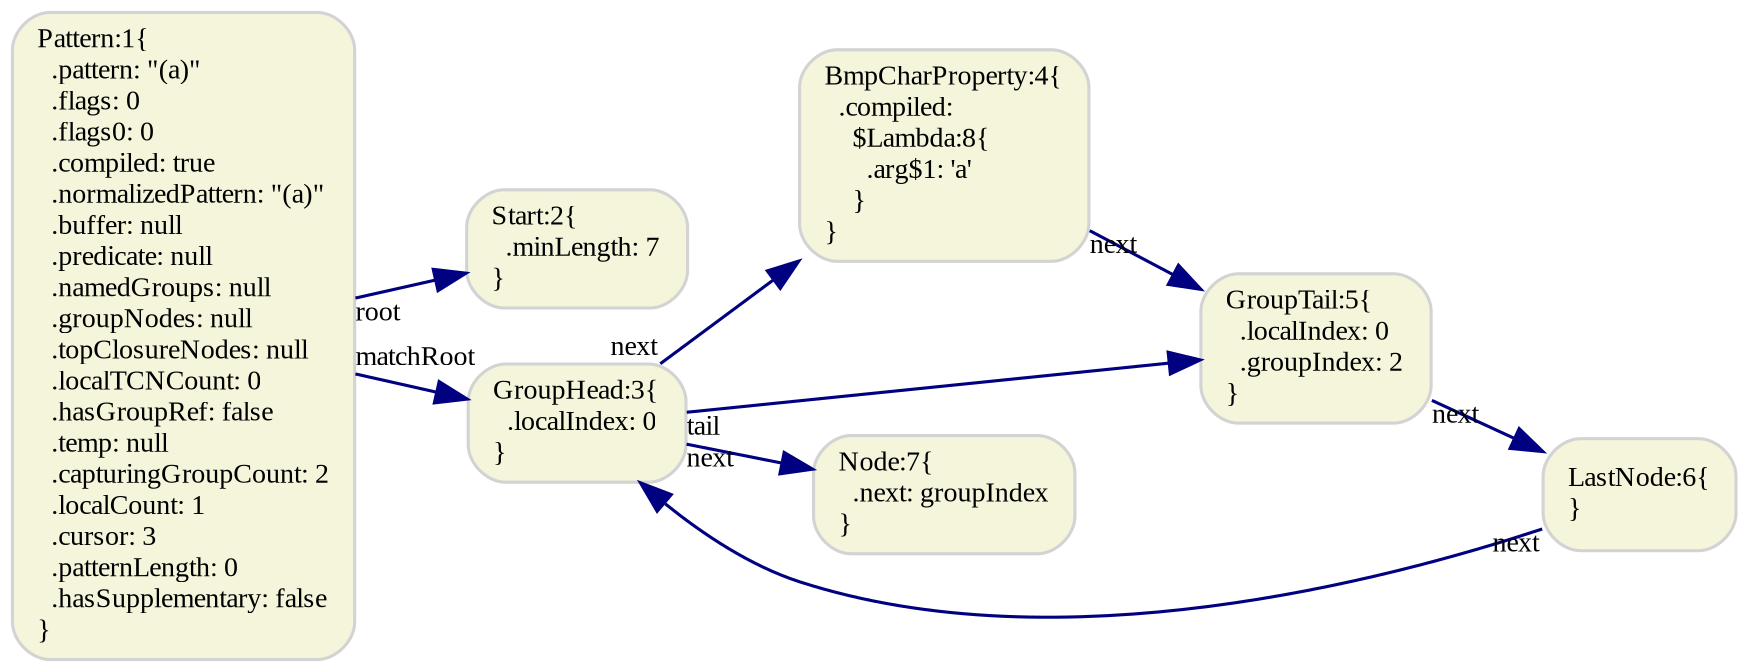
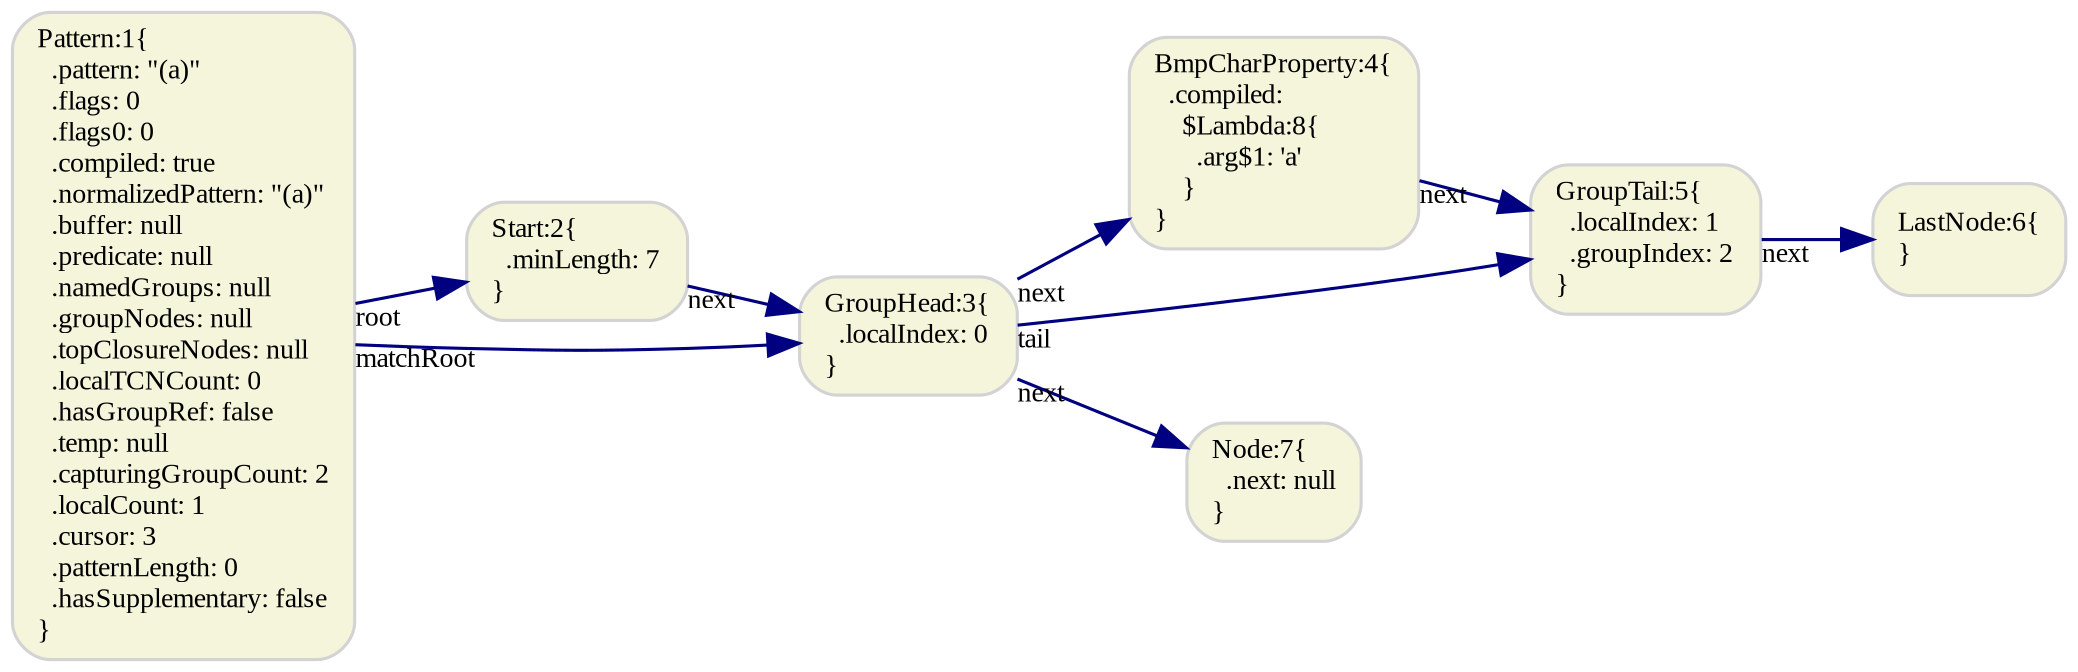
(1316, 348) -> (1646, 240)
(944, 495) -> (1274, 482)
(1096, 616) -> (728, 295)
